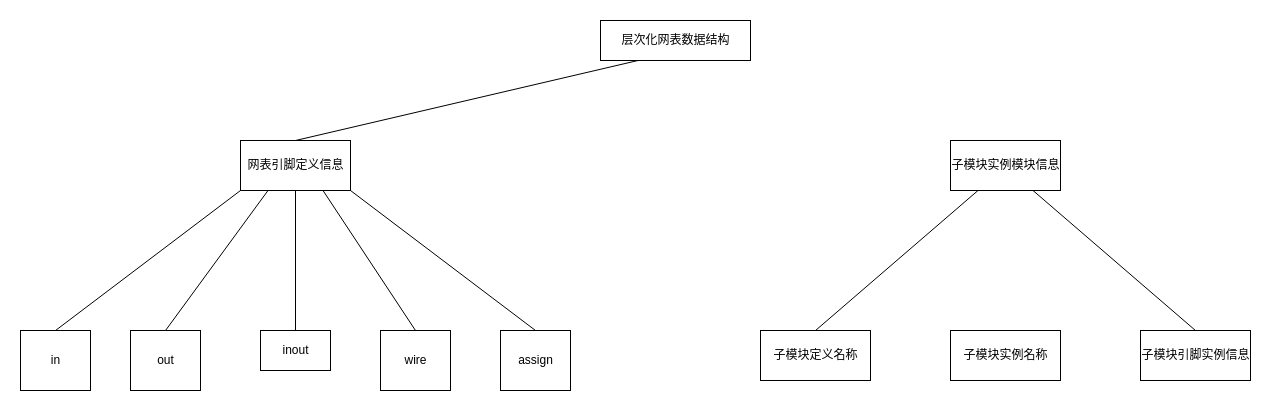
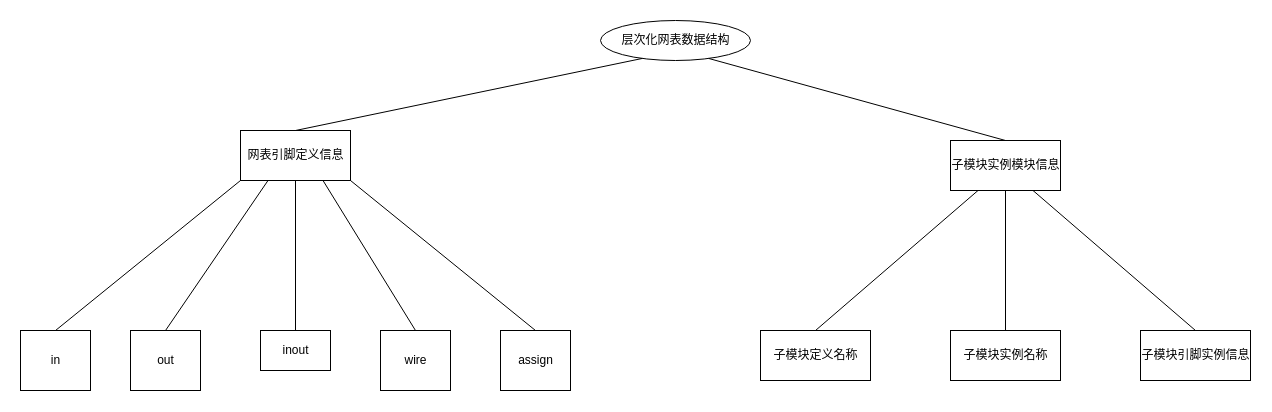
(676, 41) -> (676, 41)
none -> (857, 99)
(296, 166) -> (296, 156)
none -> (1006, 261)
